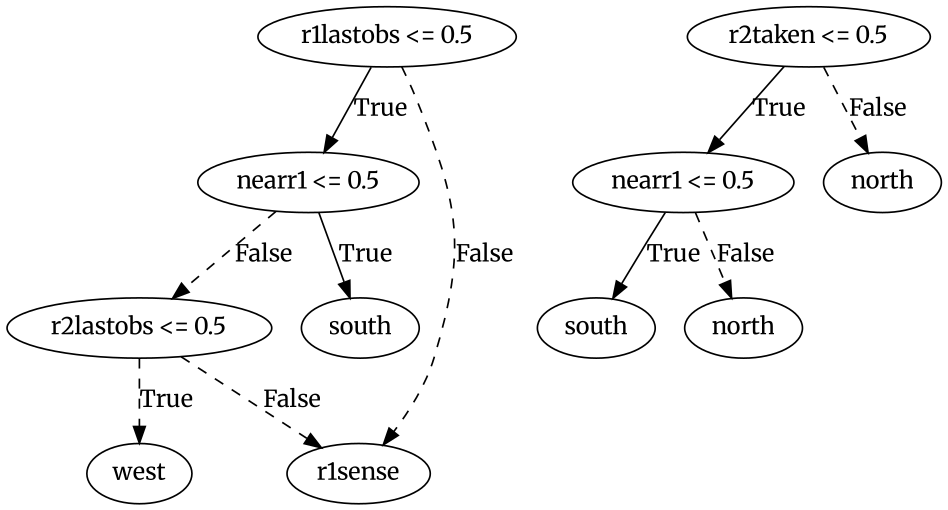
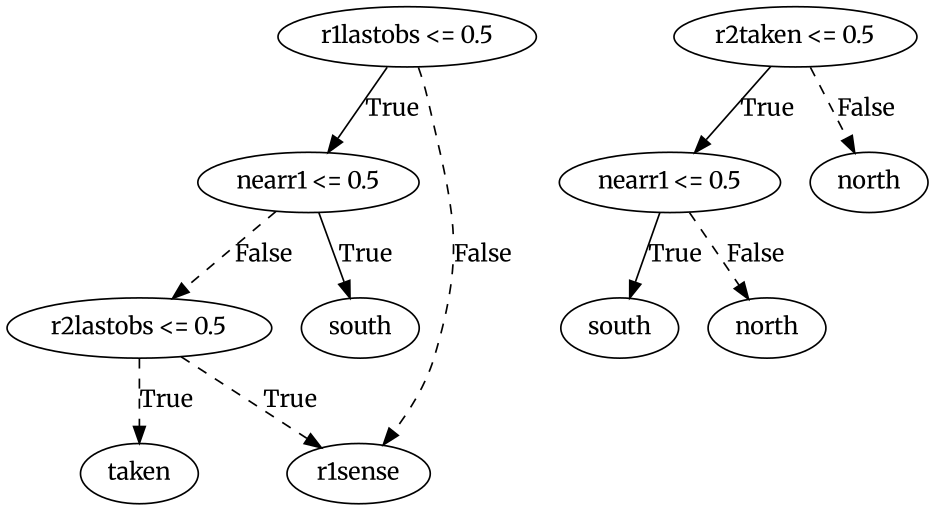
(293, 401) -> (291, 401)
(139, 474) -> (139, 474)
